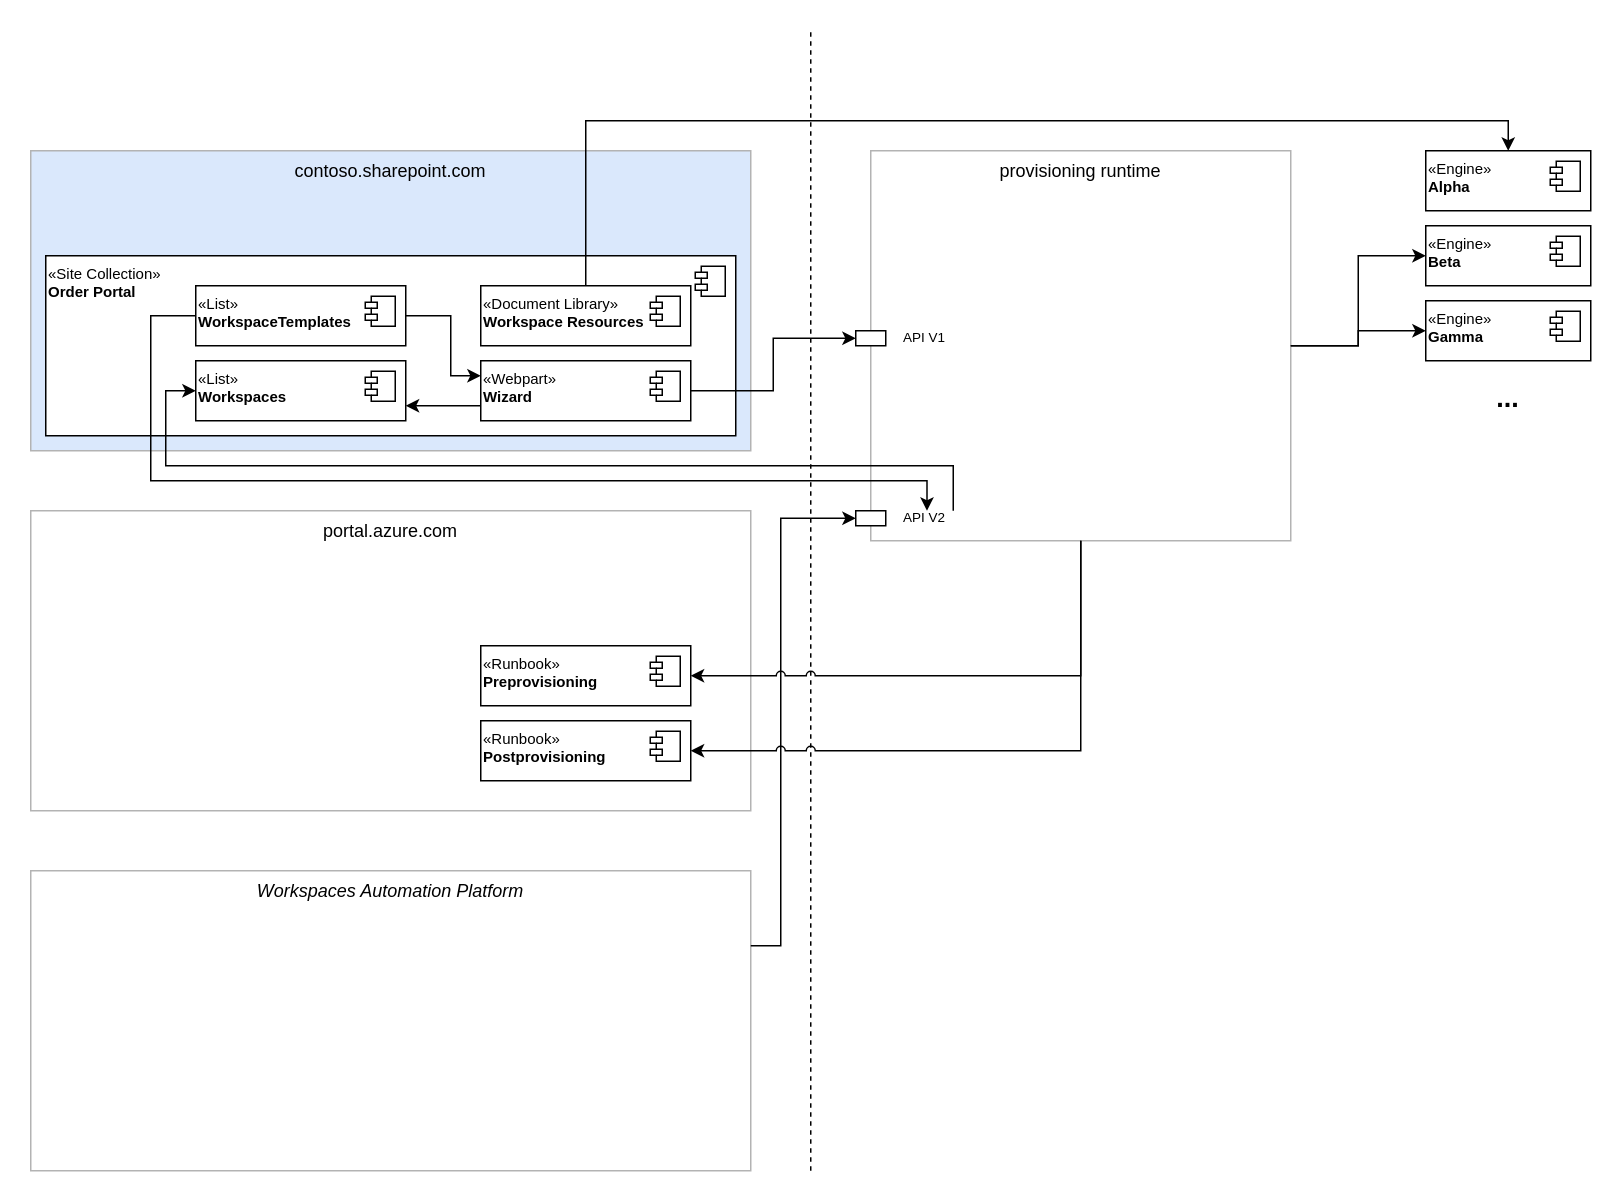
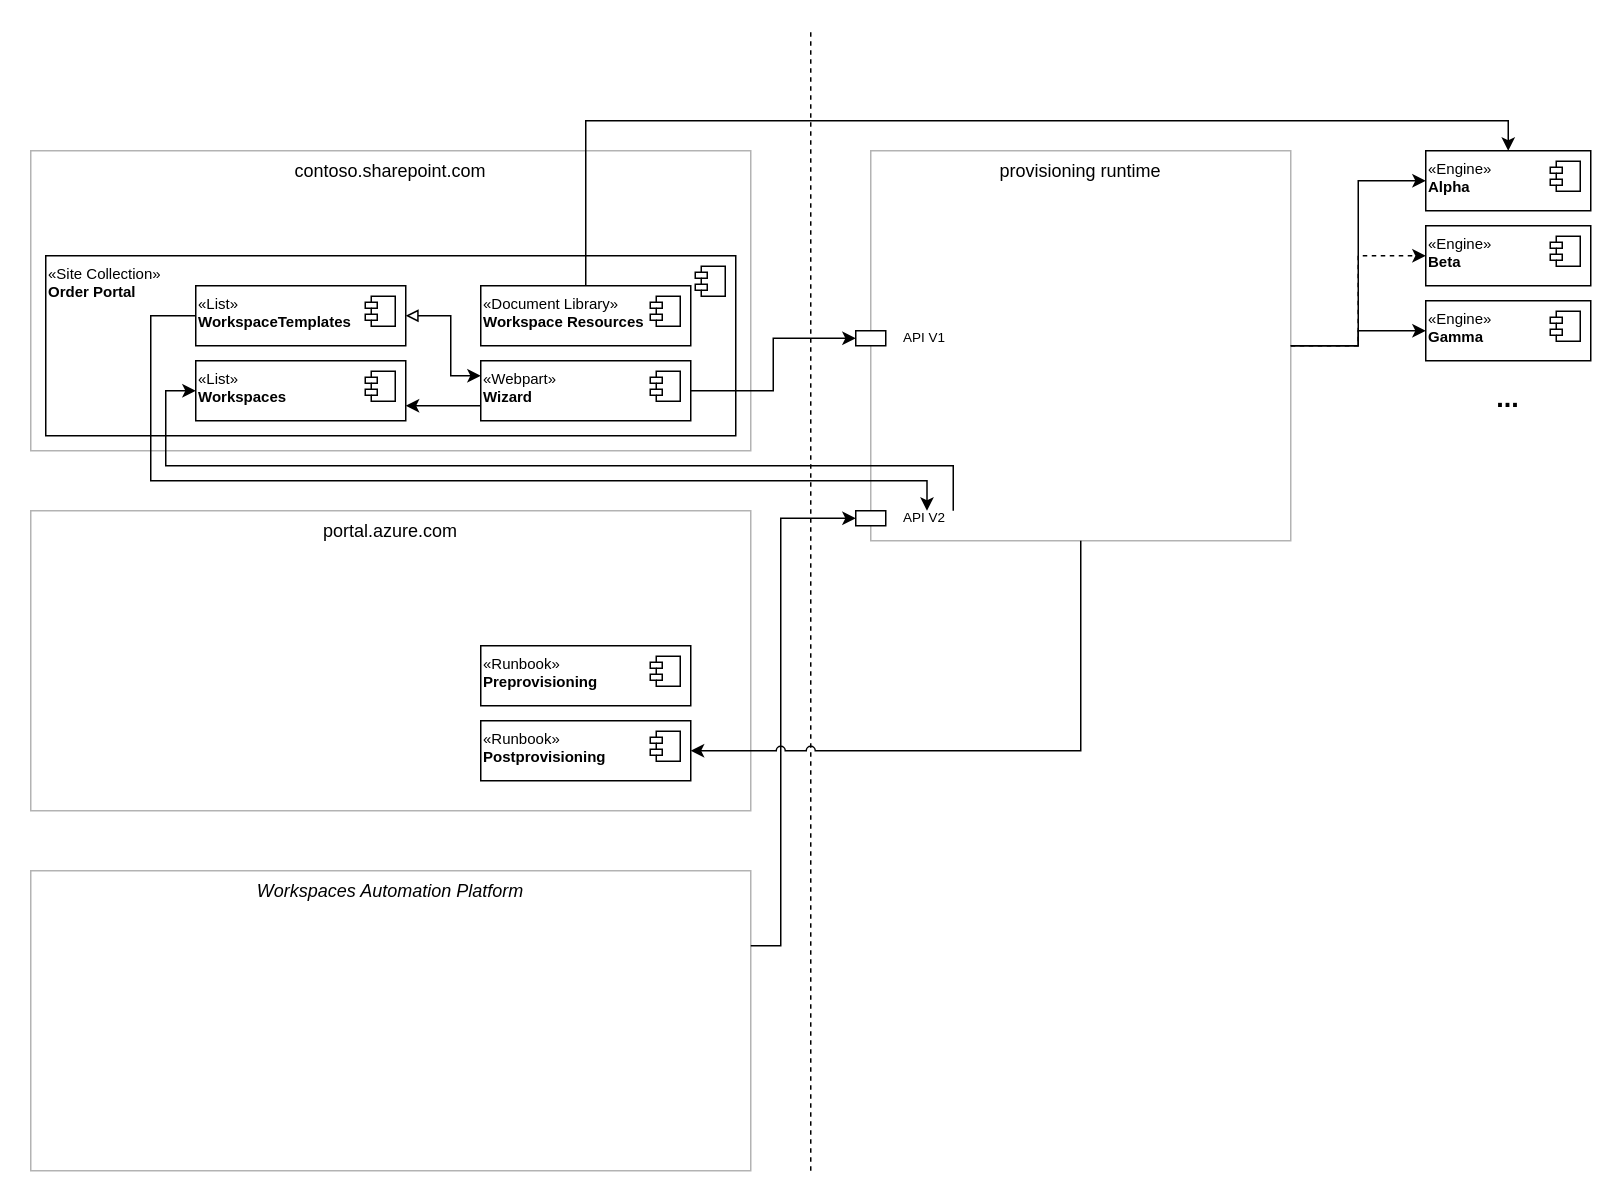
(391, 172) -> (391, 172)
none -> (1358, 189)
(1388, 256) -> (1388, 256)
(413, 316) -> (419, 316)
(887, 676) -> none
